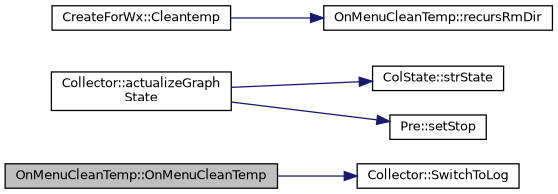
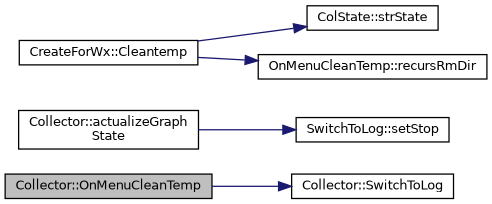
(295, 85) -> (246, 35)
(438, 127) -> (373, 130)
(141, 176) -> (109, 186)
